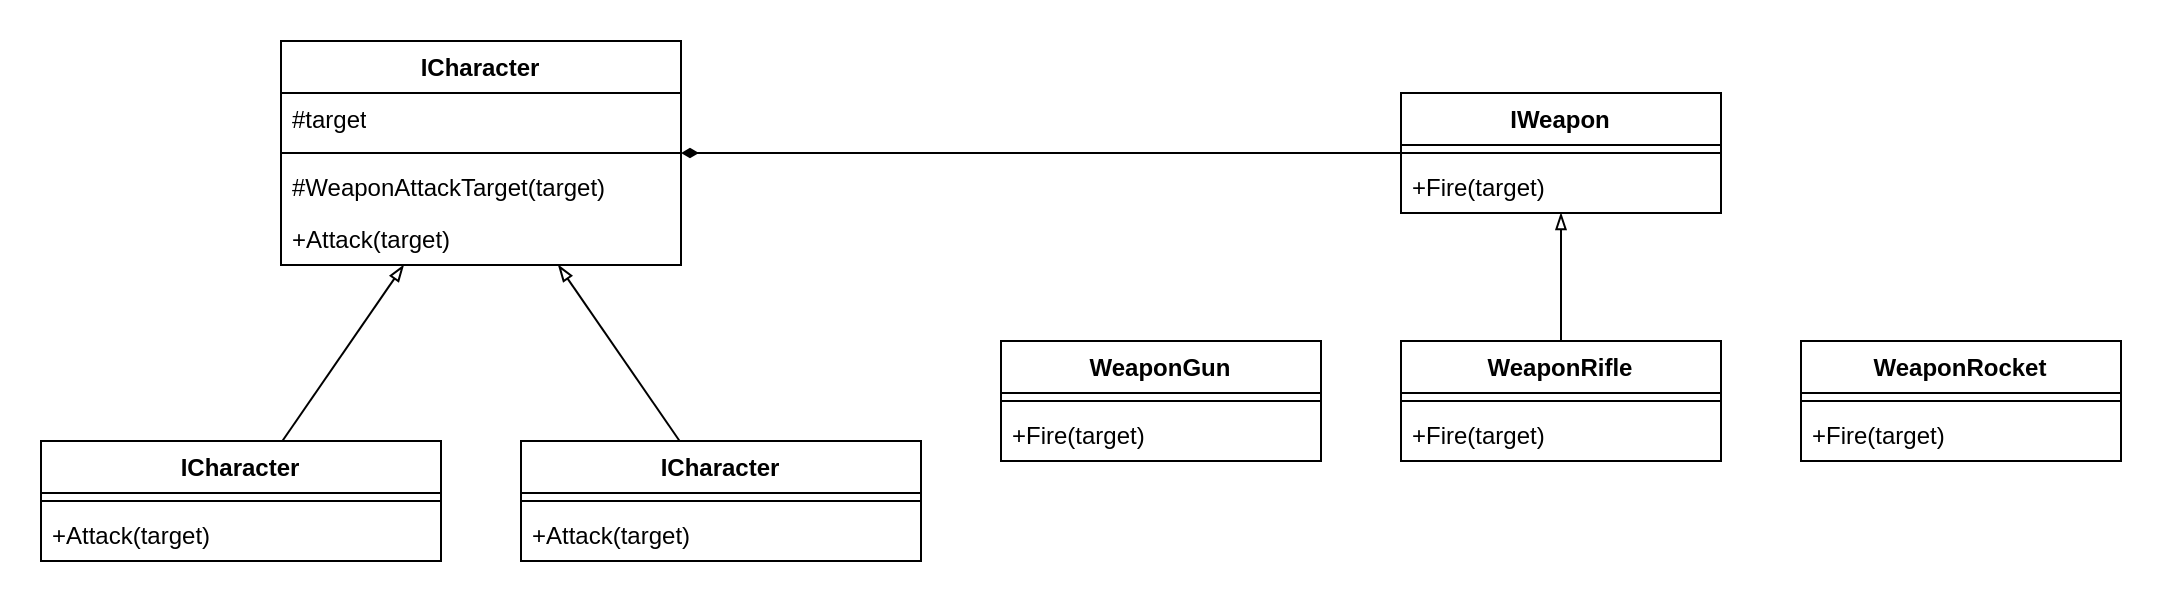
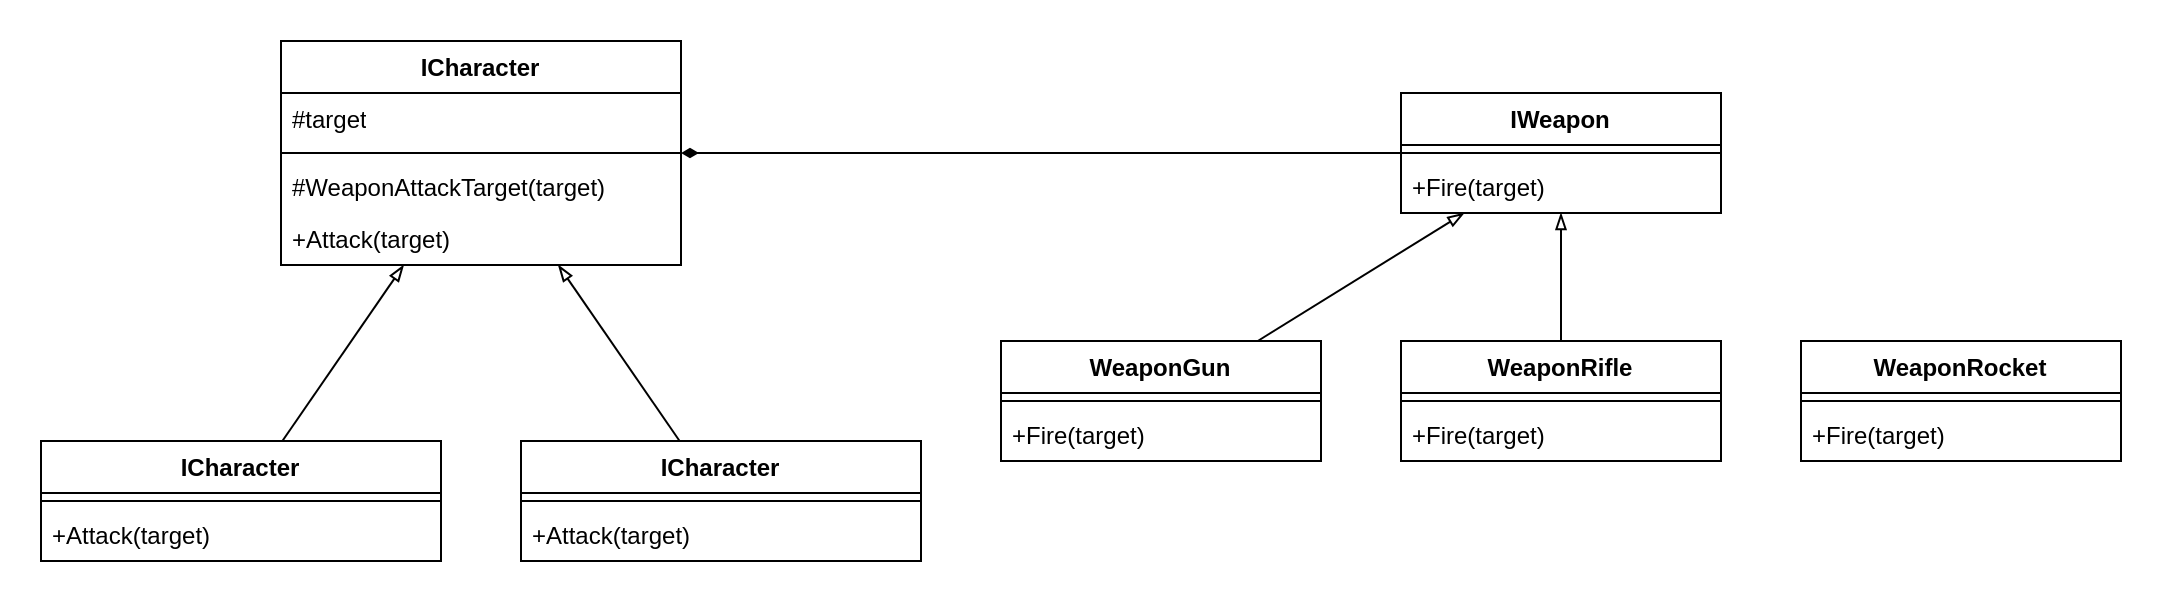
none -> (1354, 281)
